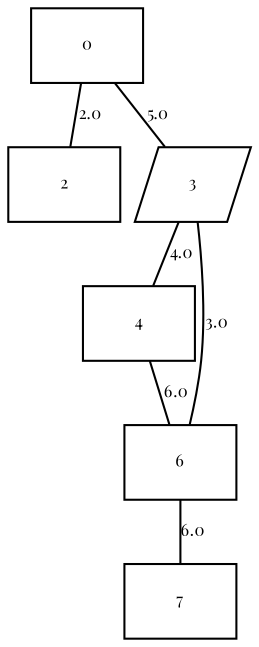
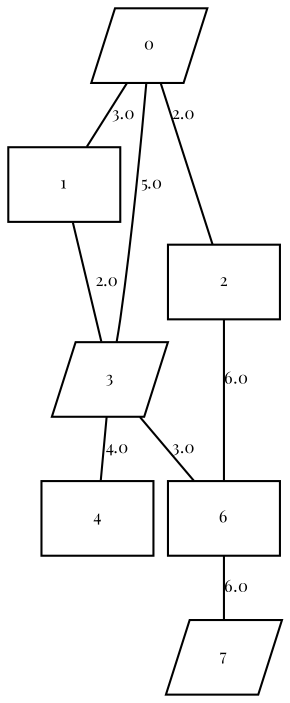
(87, 46) -> (149, 46)
none -> (64, 185)
(160, 393) -> (224, 400)
(180, 601) -> (224, 657)
